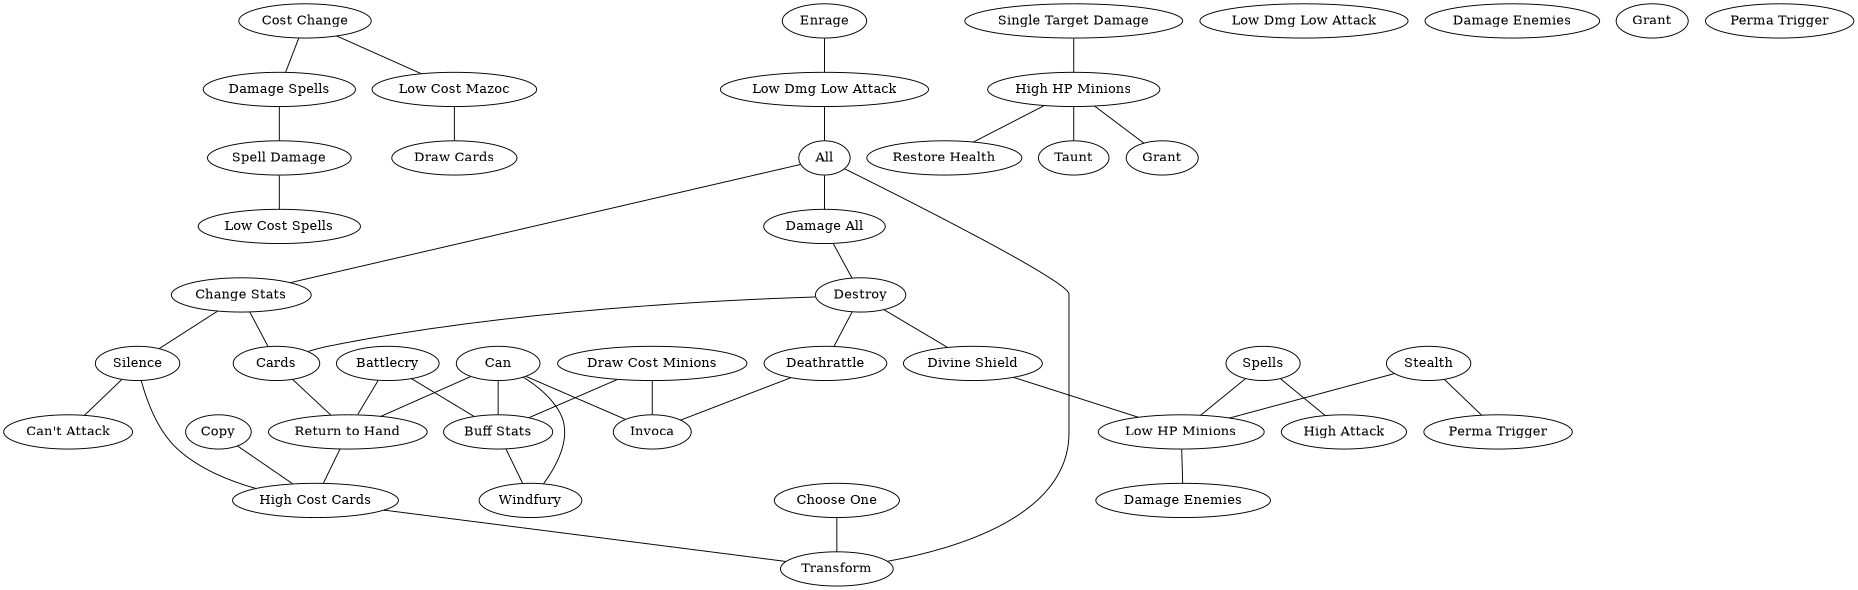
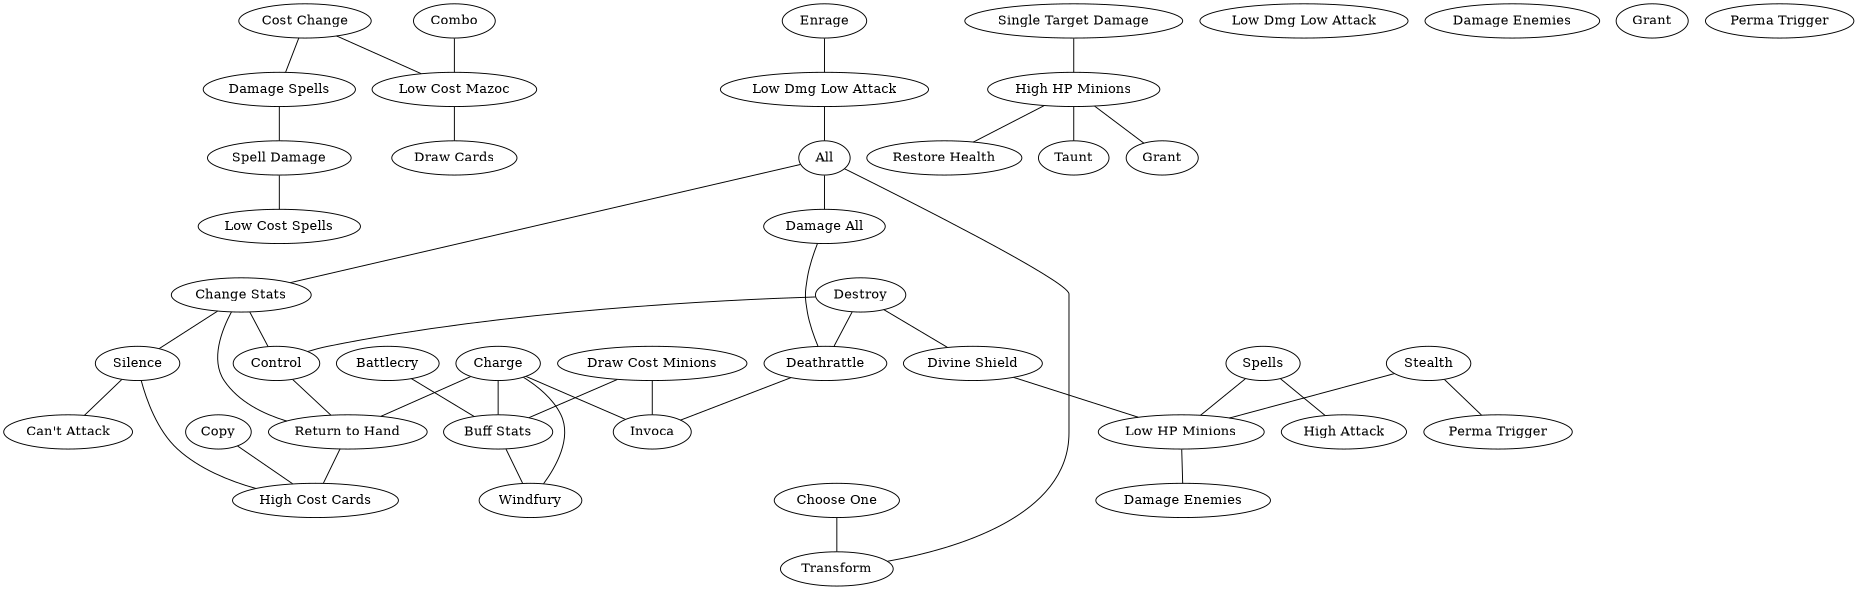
none -> (454, 21)
(843, 261) -> (806, 290)
(276, 363) -> (276, 363)
(498, 363) -> (498, 363)
(368, 398) -> (225, 382)
(585, 536) -> none
